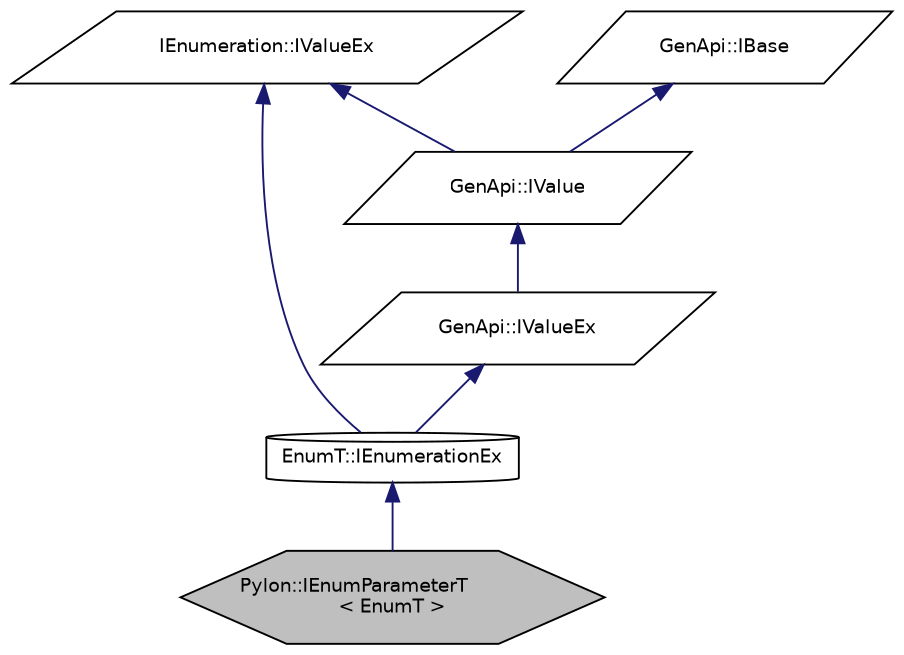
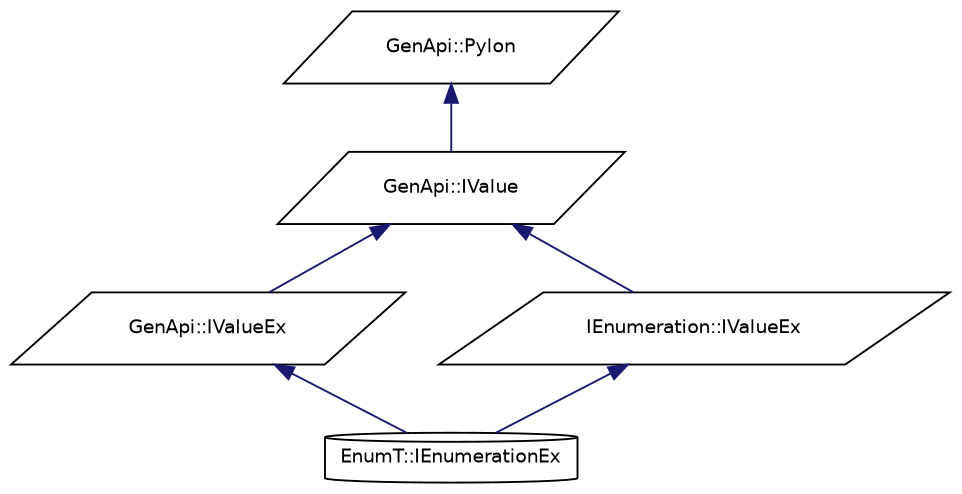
(725, 47) -> (451, 47)
(401, 122) -> (581, 263)
(393, 597) -> none
